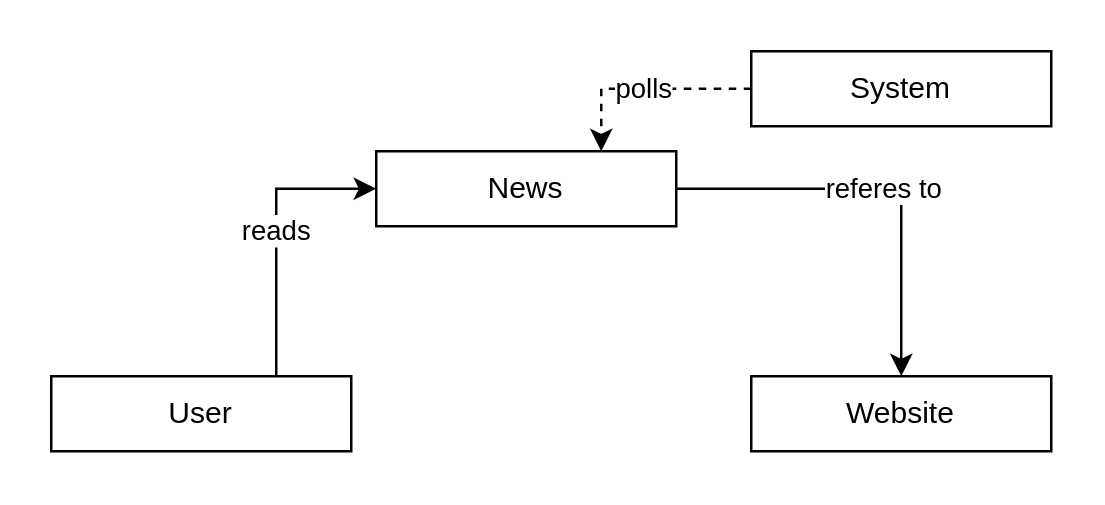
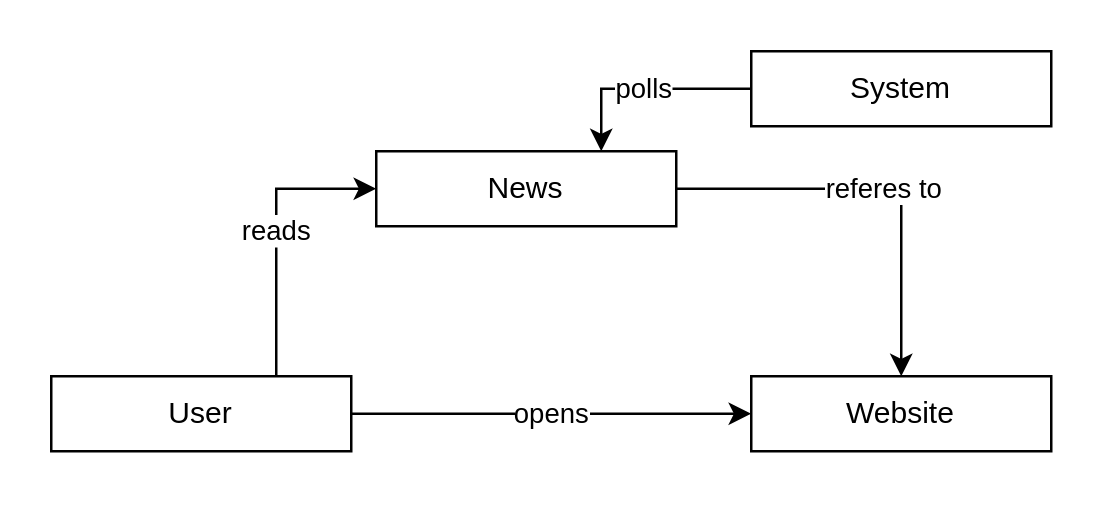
(710, 89) -> (710, 89)
none -> (543, 414)
